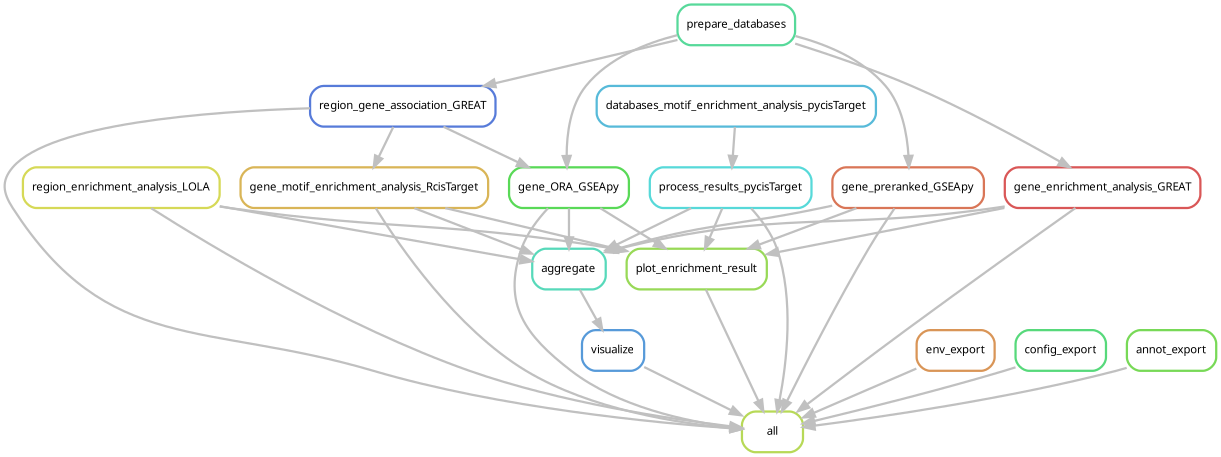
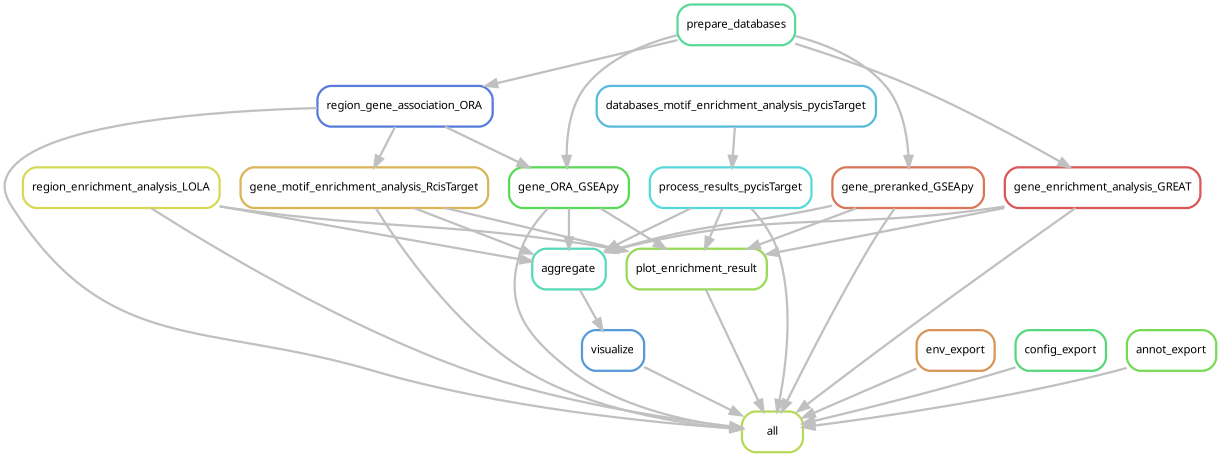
(403, 106) -> (405, 106)
